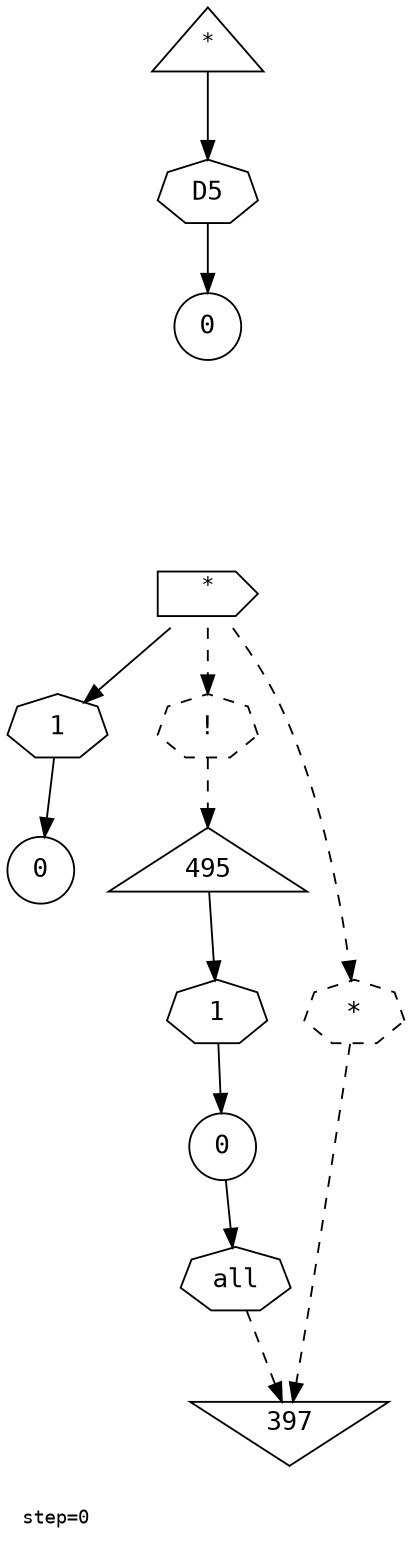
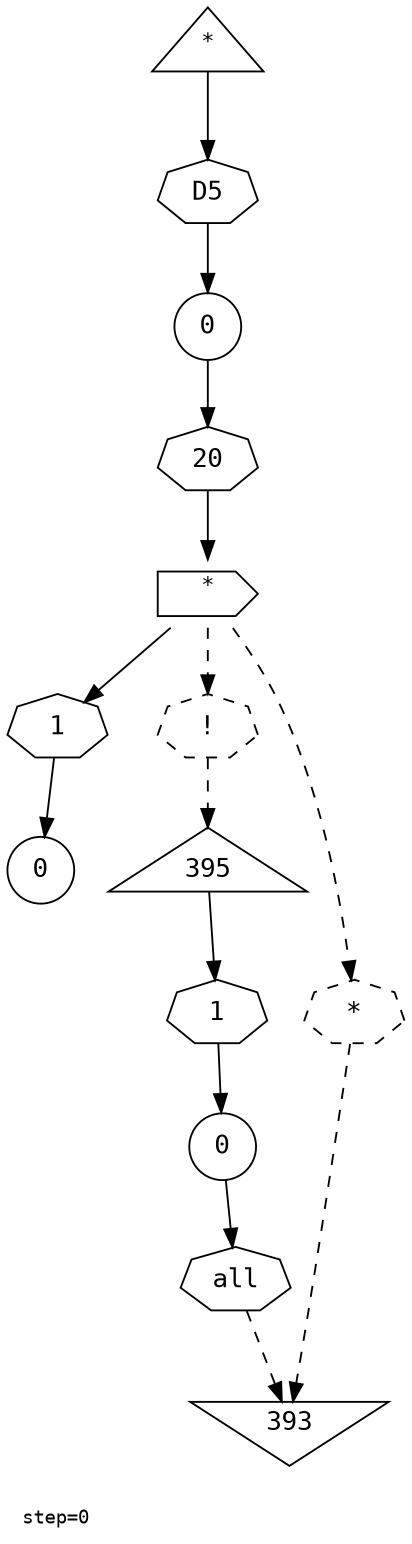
none -> (208, 460)
(208, 870) -> (208, 870)
(289, 1423) -> (289, 1423)
